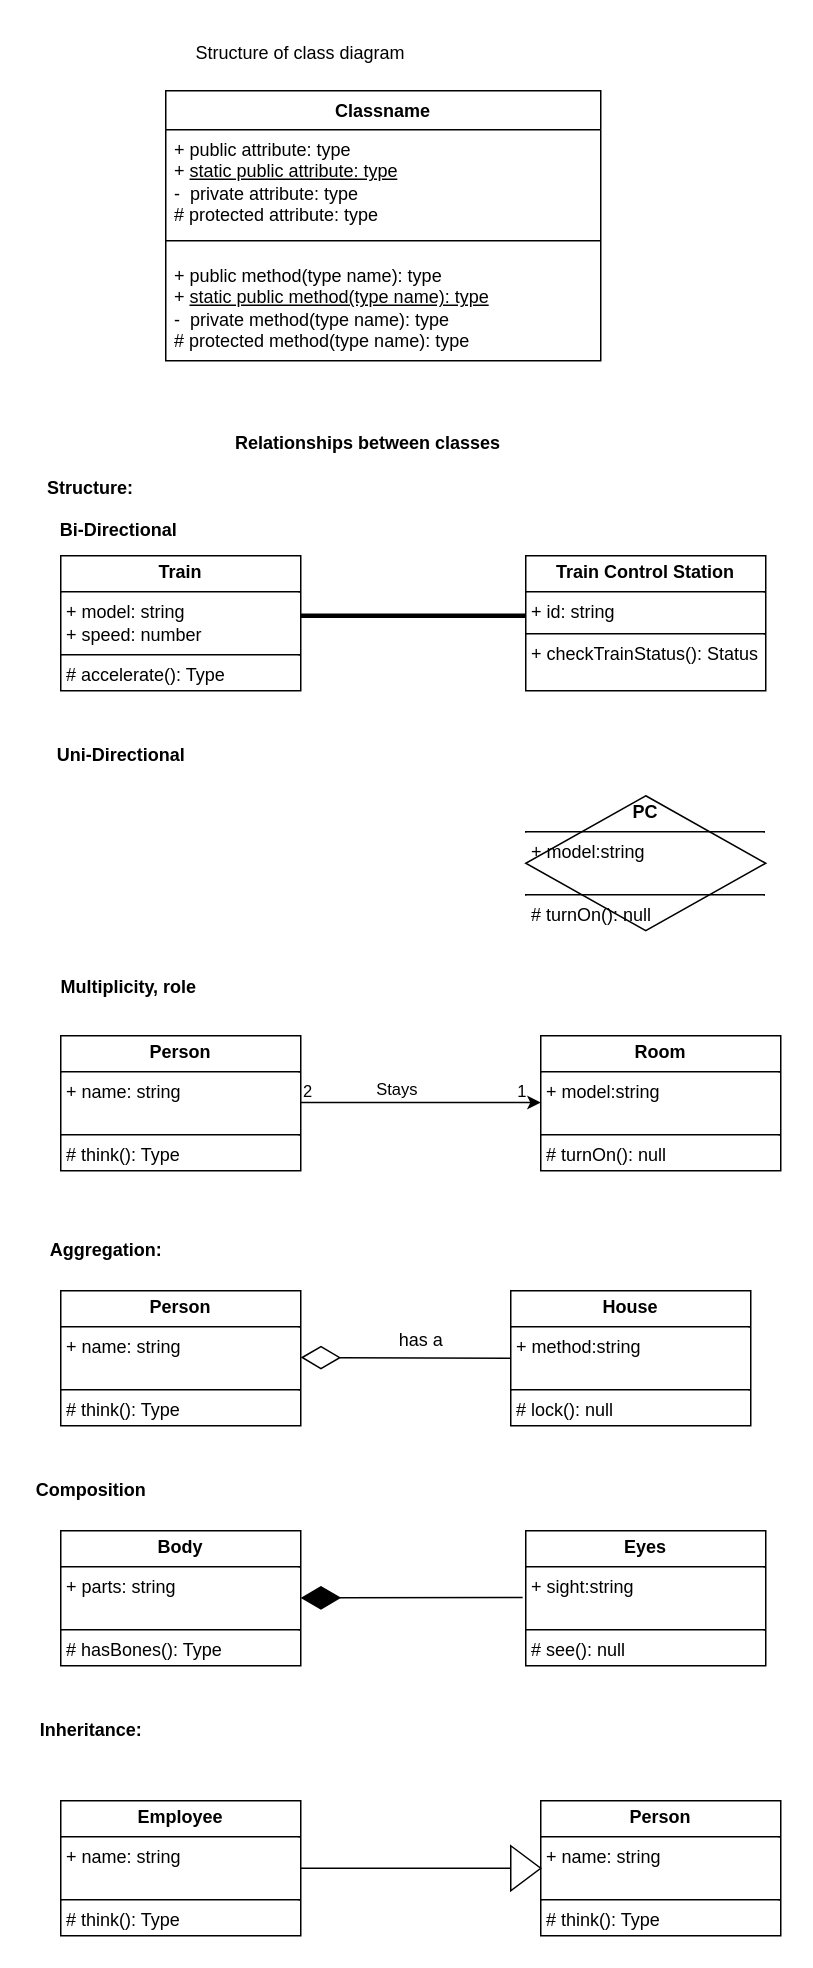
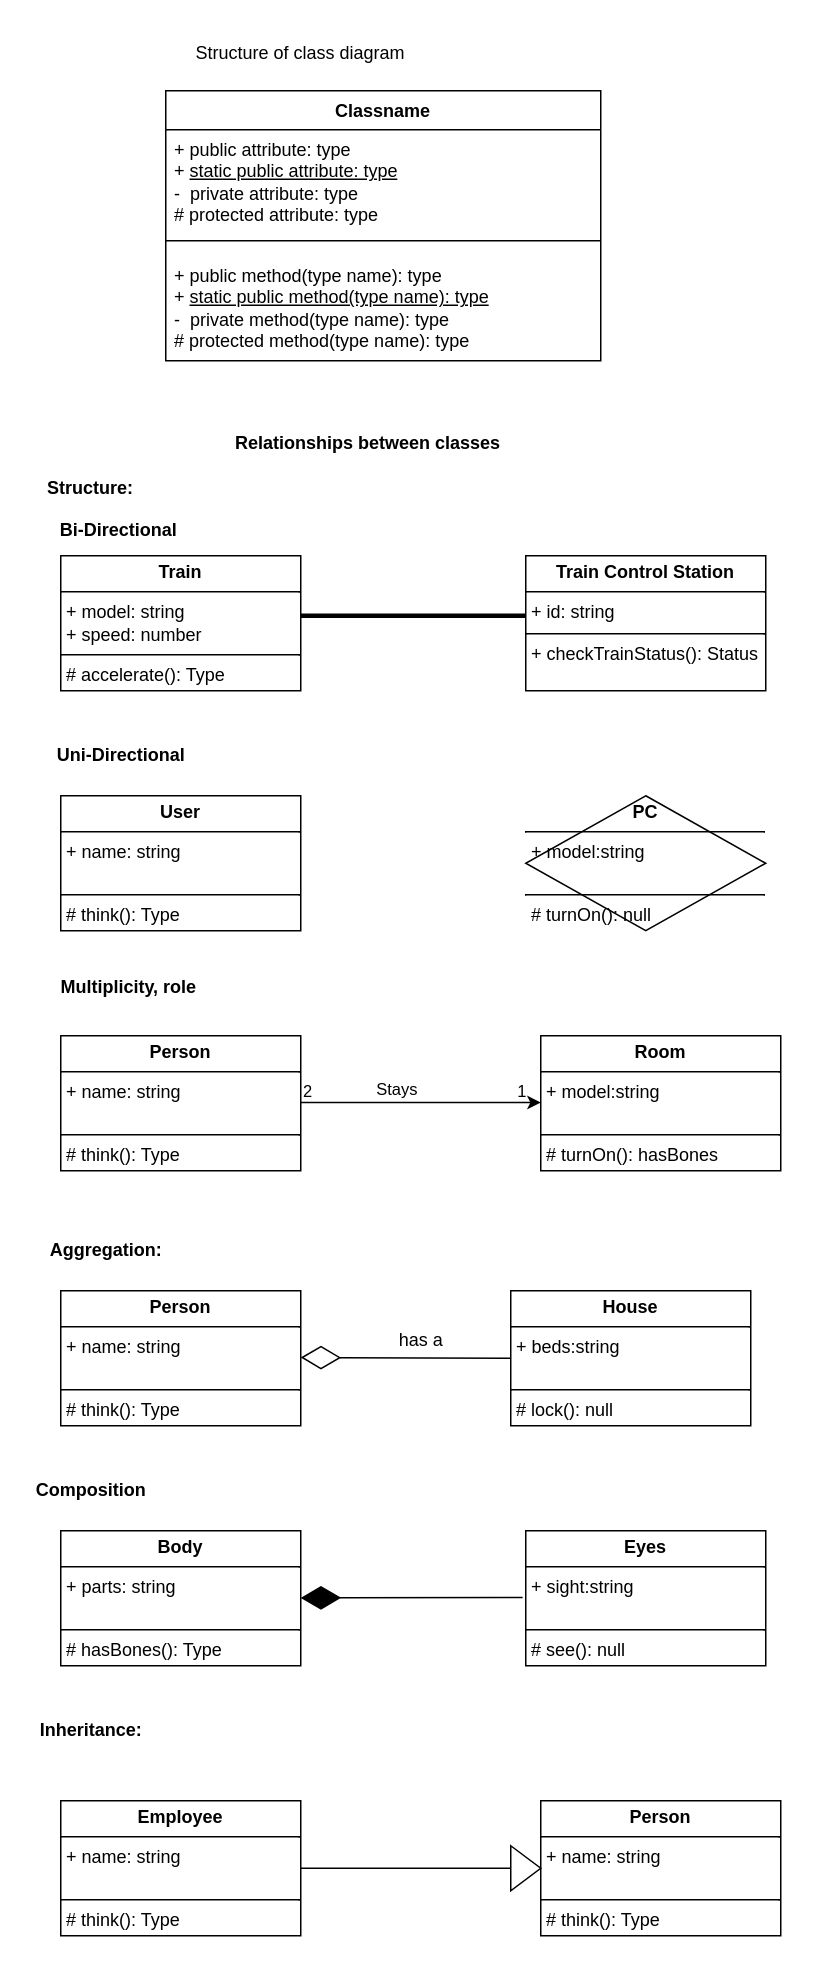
none -> (181, 863)
(610, 1068) -> (635, 1068)
(579, 1323) -> (569, 1323)
